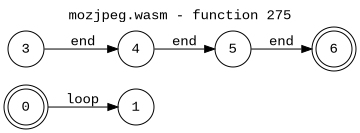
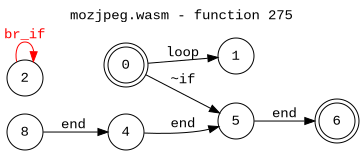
(26, 49) -> (25, 132)
none -> (25, 78)
none -> (178, 92)
